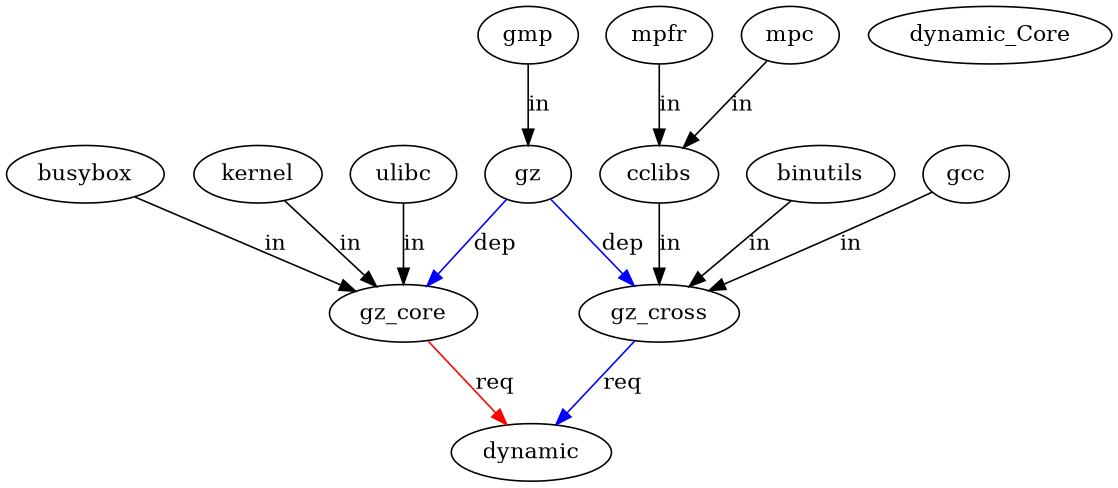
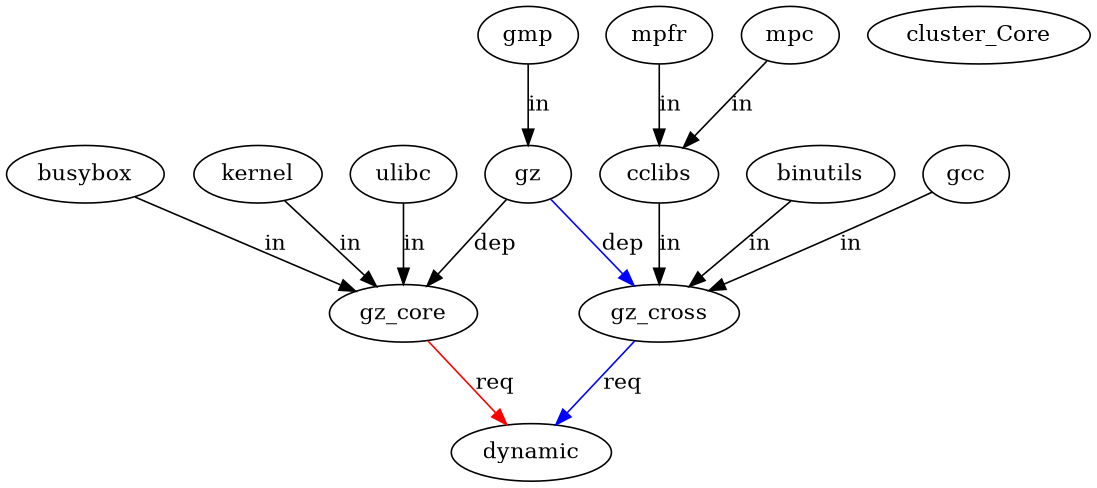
(990, 35) -> (979, 35)
(472, 237) -> (472, 237)
